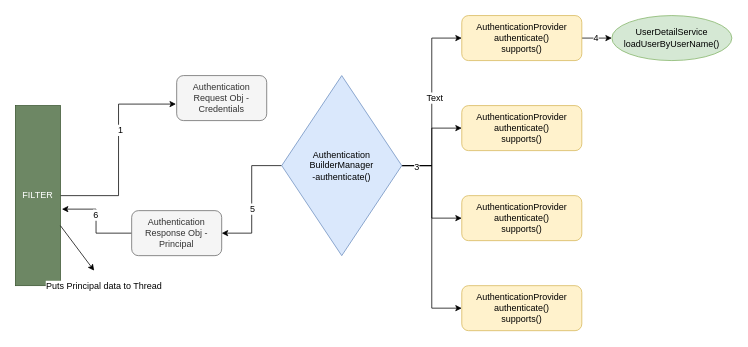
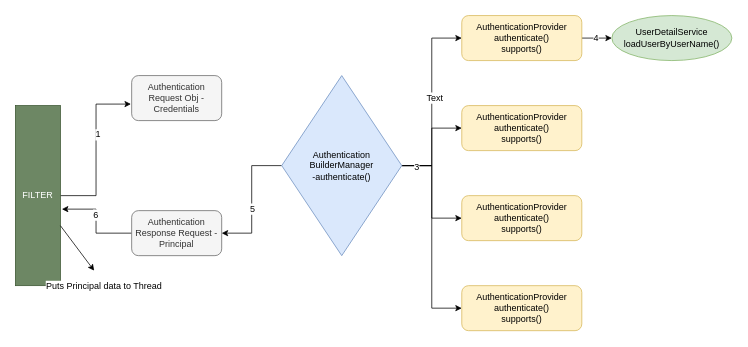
(222, 98) -> (177, 98)
(177, 233) -> (177, 233)
